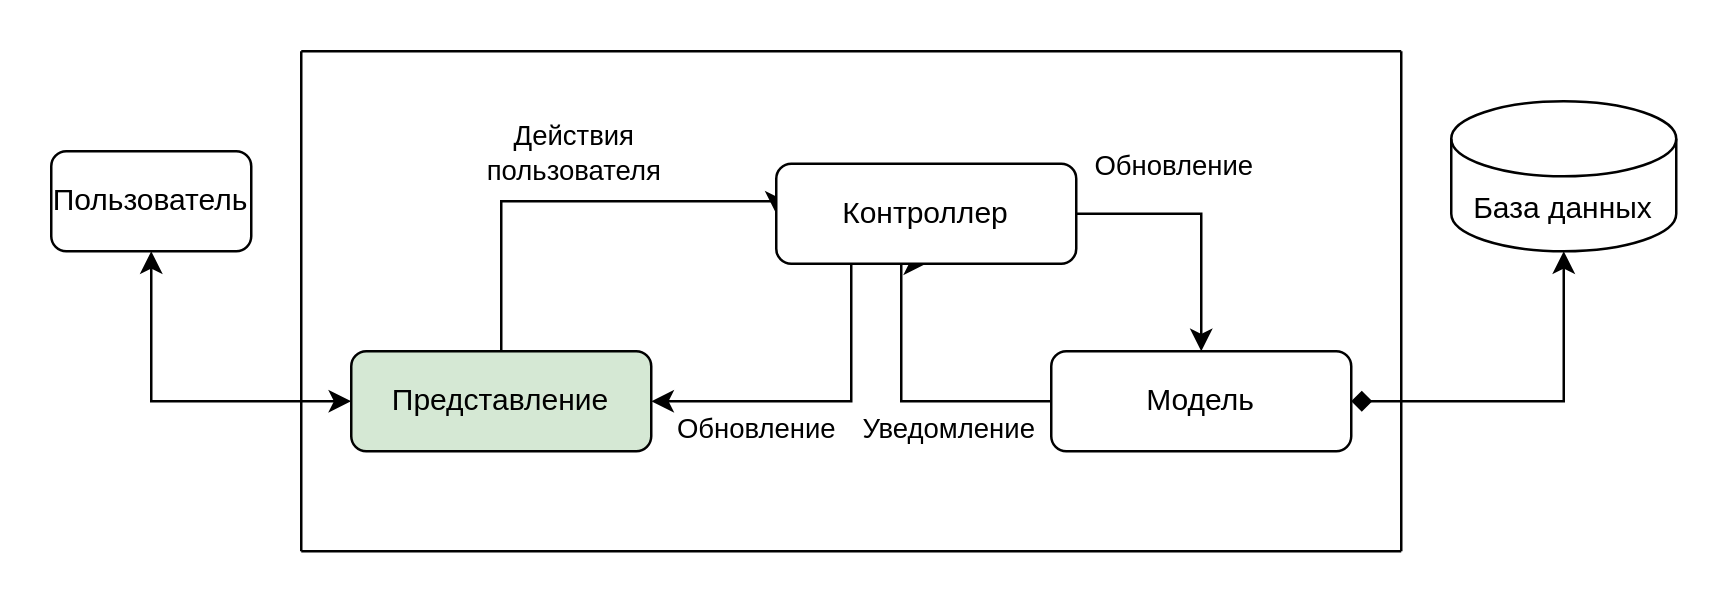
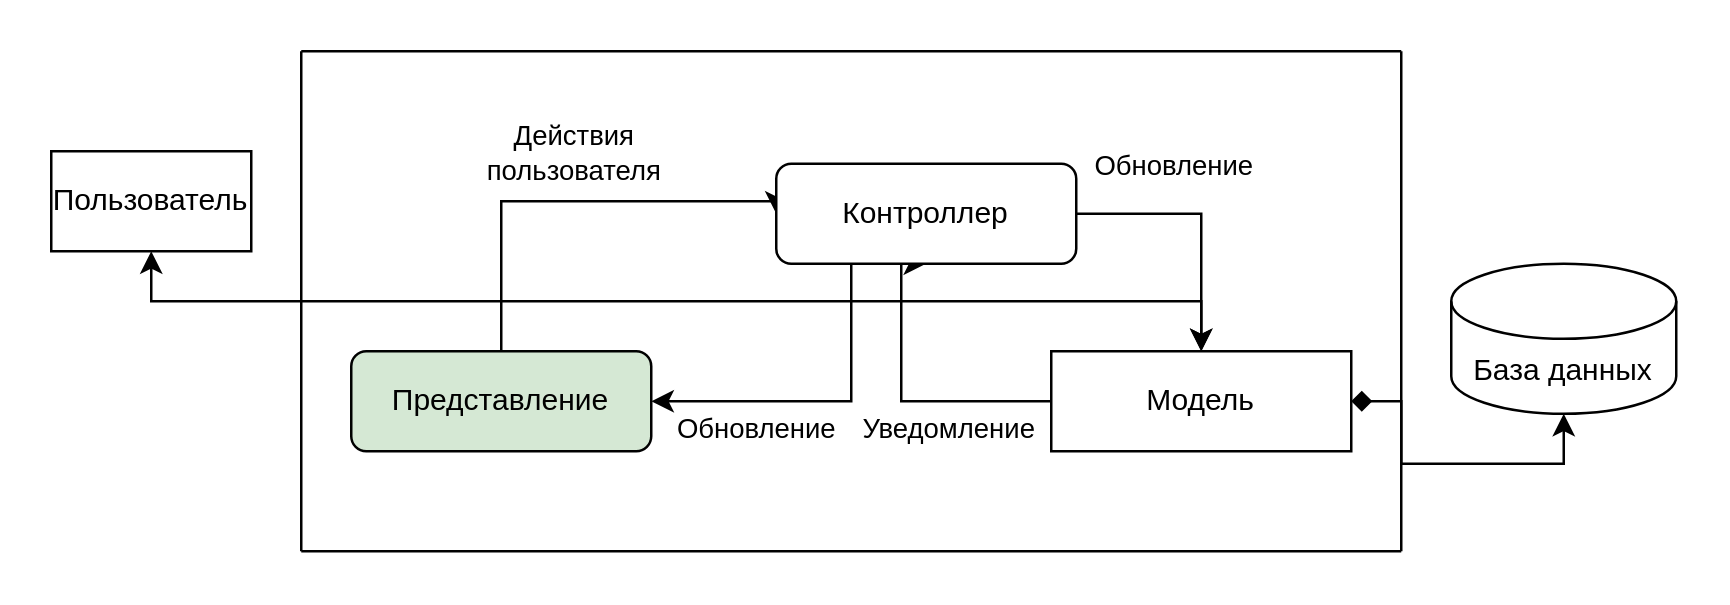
(1564, 176) -> (1564, 339)
(151, 201) -> (151, 201)
(172, 401) -> (676, 301)
(1201, 401) -> (1201, 401)
